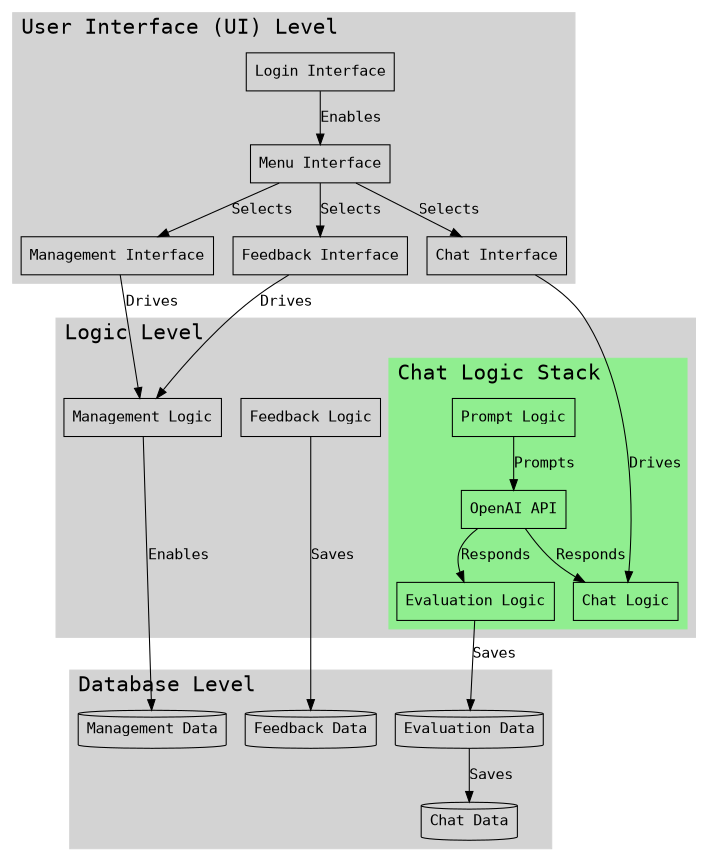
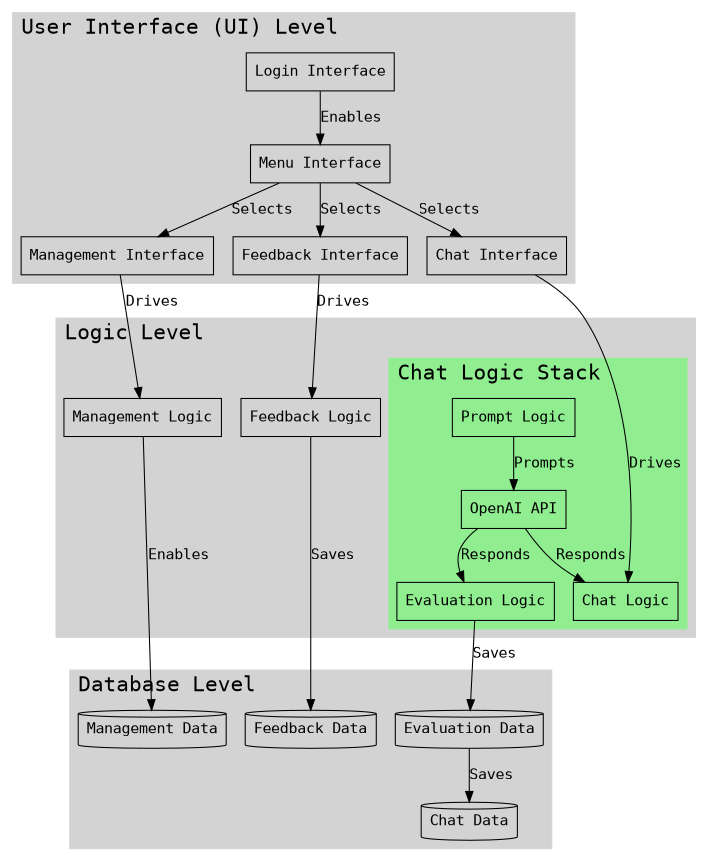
(221, 327) -> (316, 331)
